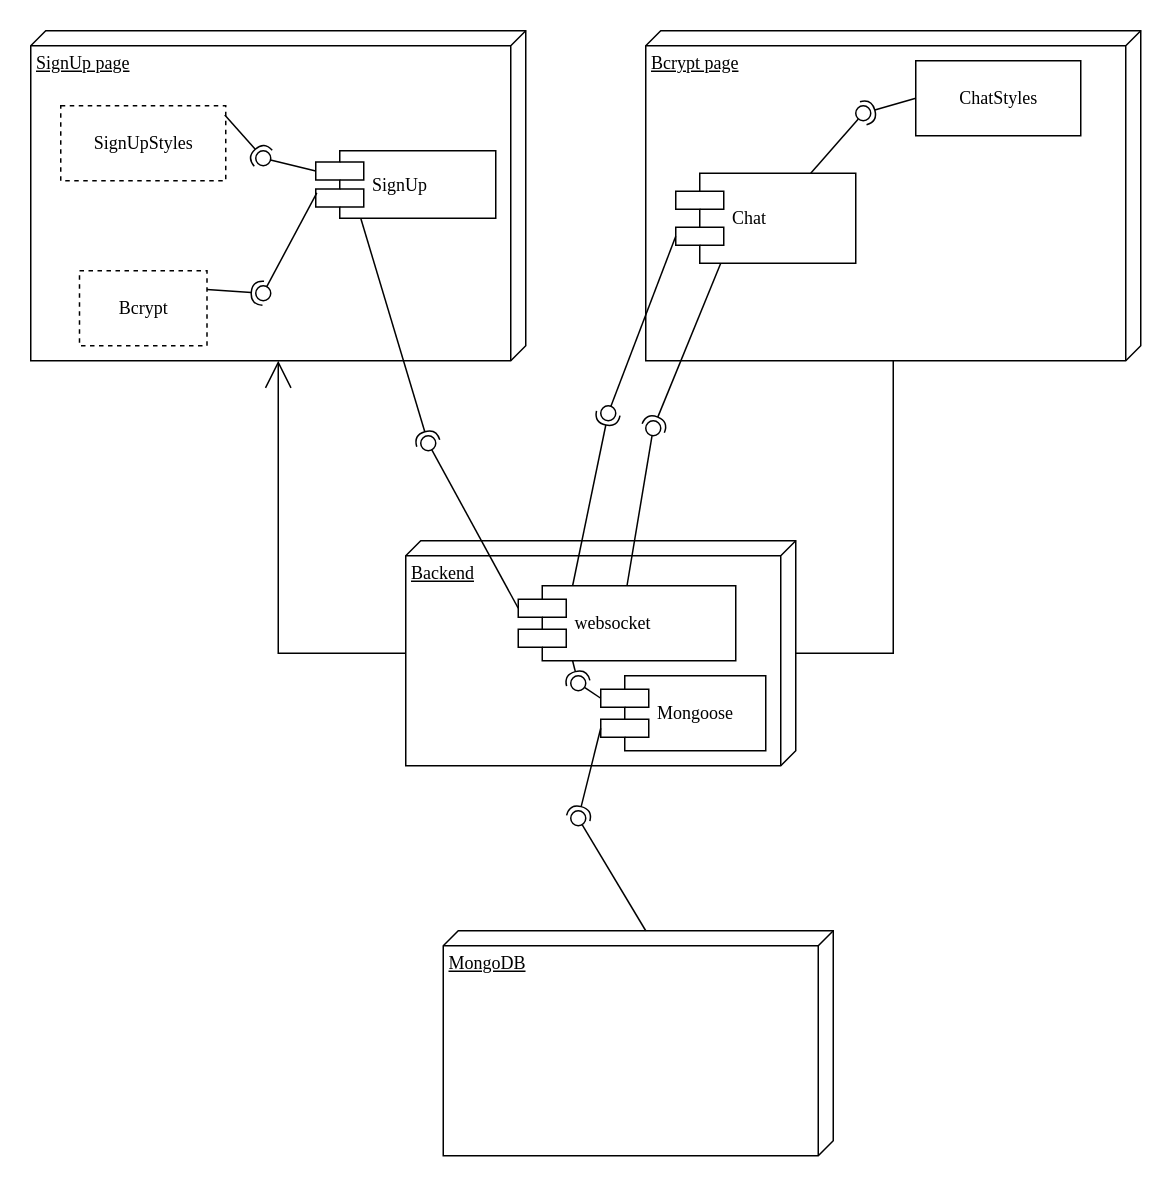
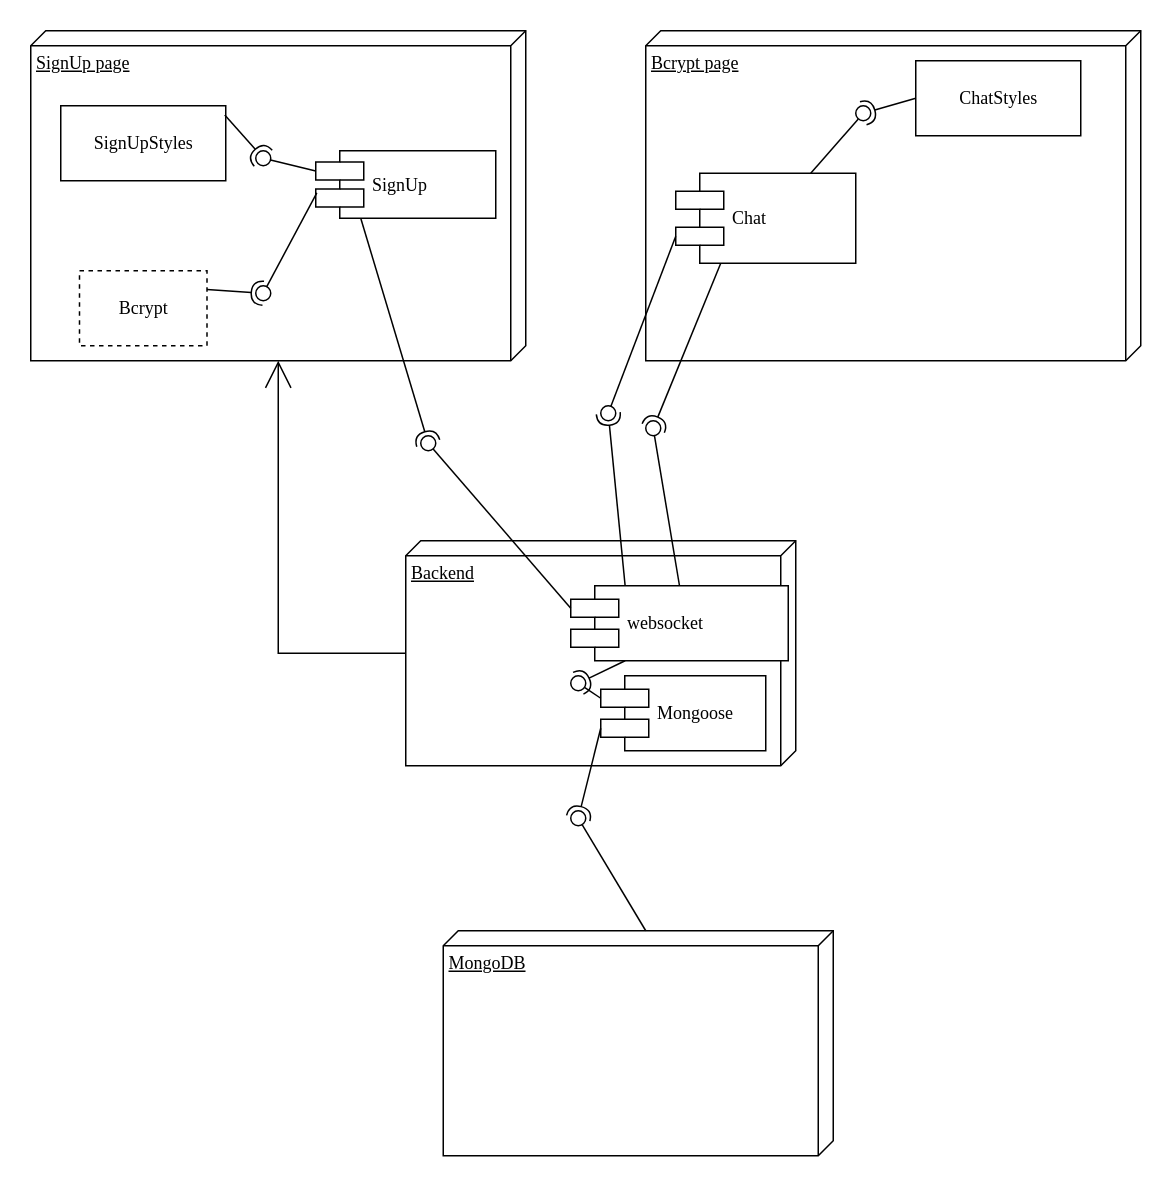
(143, 143) -> (143, 143)
(893, 556) -> none
(627, 623) -> (680, 623)
